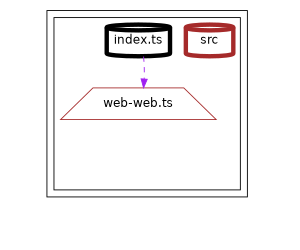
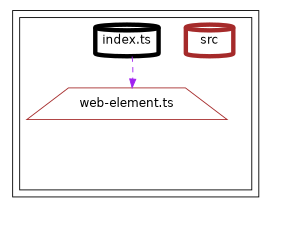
(138, 104) -> (127, 104)
